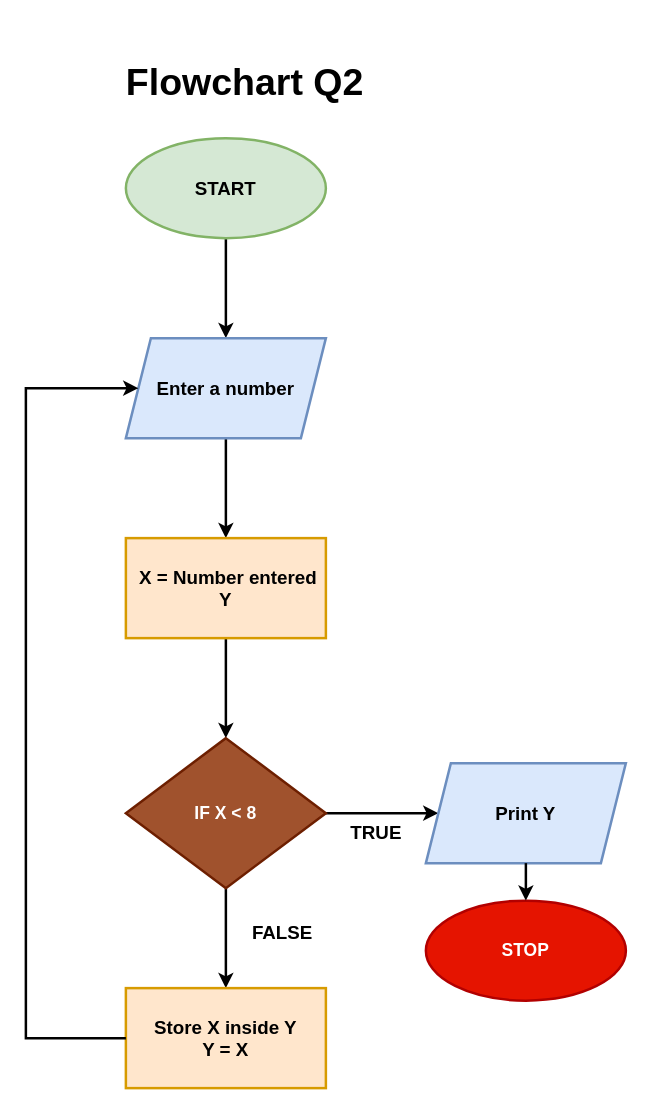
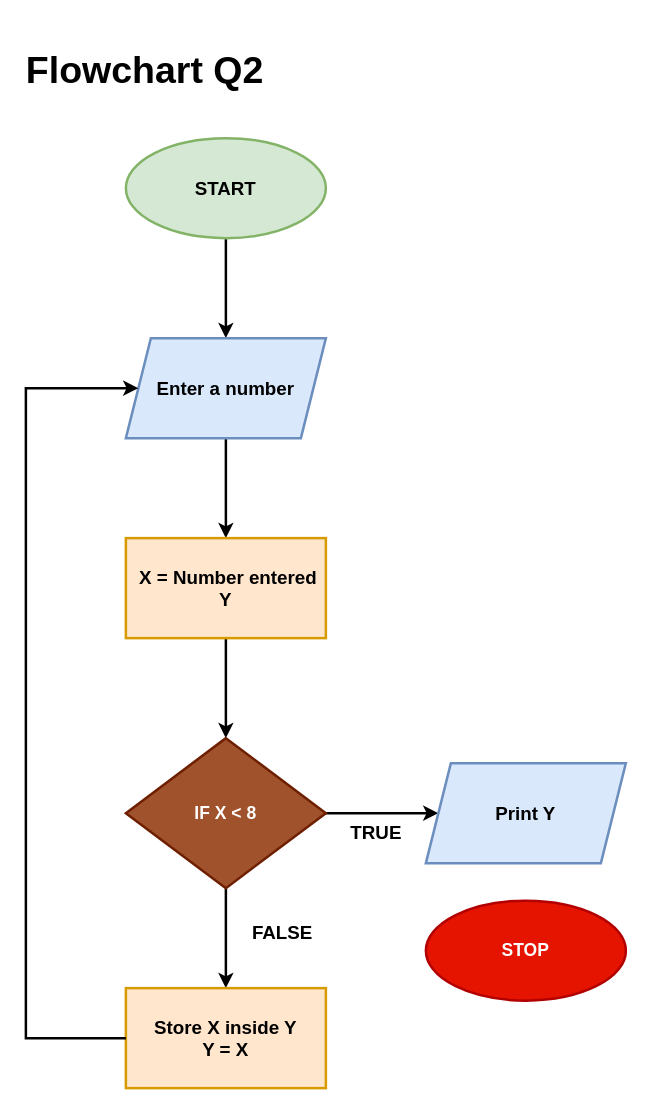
(244, 82) -> (144, 69)
(526, 876) -> none
